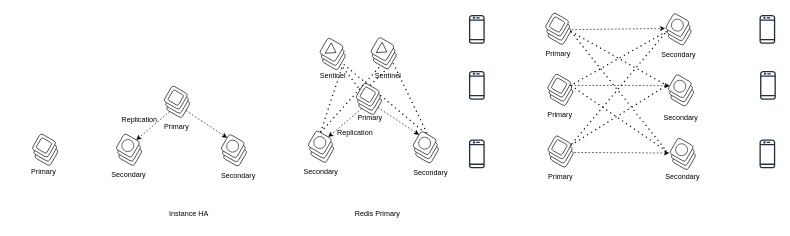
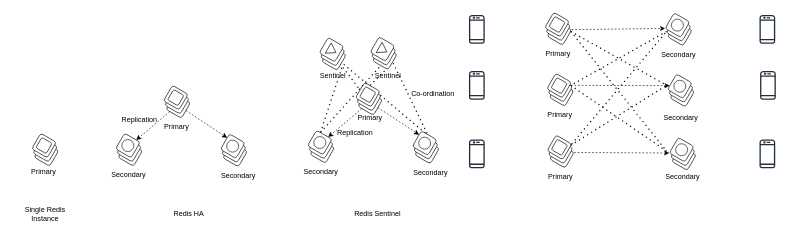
none -> (433, 95)
none -> (44, 215)
(188, 215) -> (188, 215)
(377, 215) -> (377, 215)
